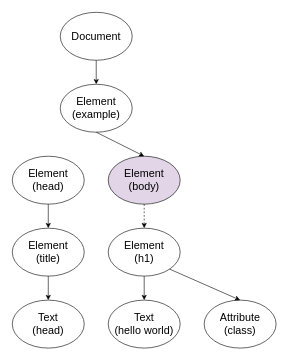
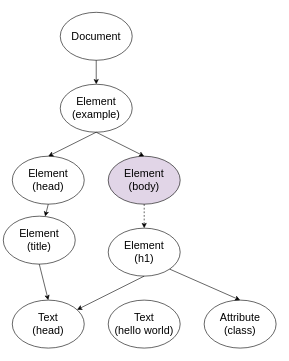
none -> (74, 144)
(48, 252) -> (39, 240)
(144, 294) -> (112, 292)
